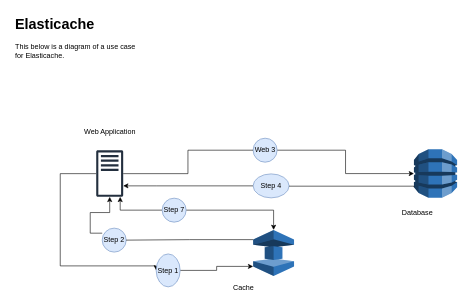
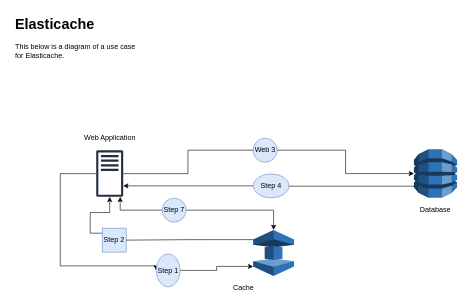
(110, 132) -> (110, 138)
(418, 213) -> (436, 210)
(114, 240) -> (114, 240)
